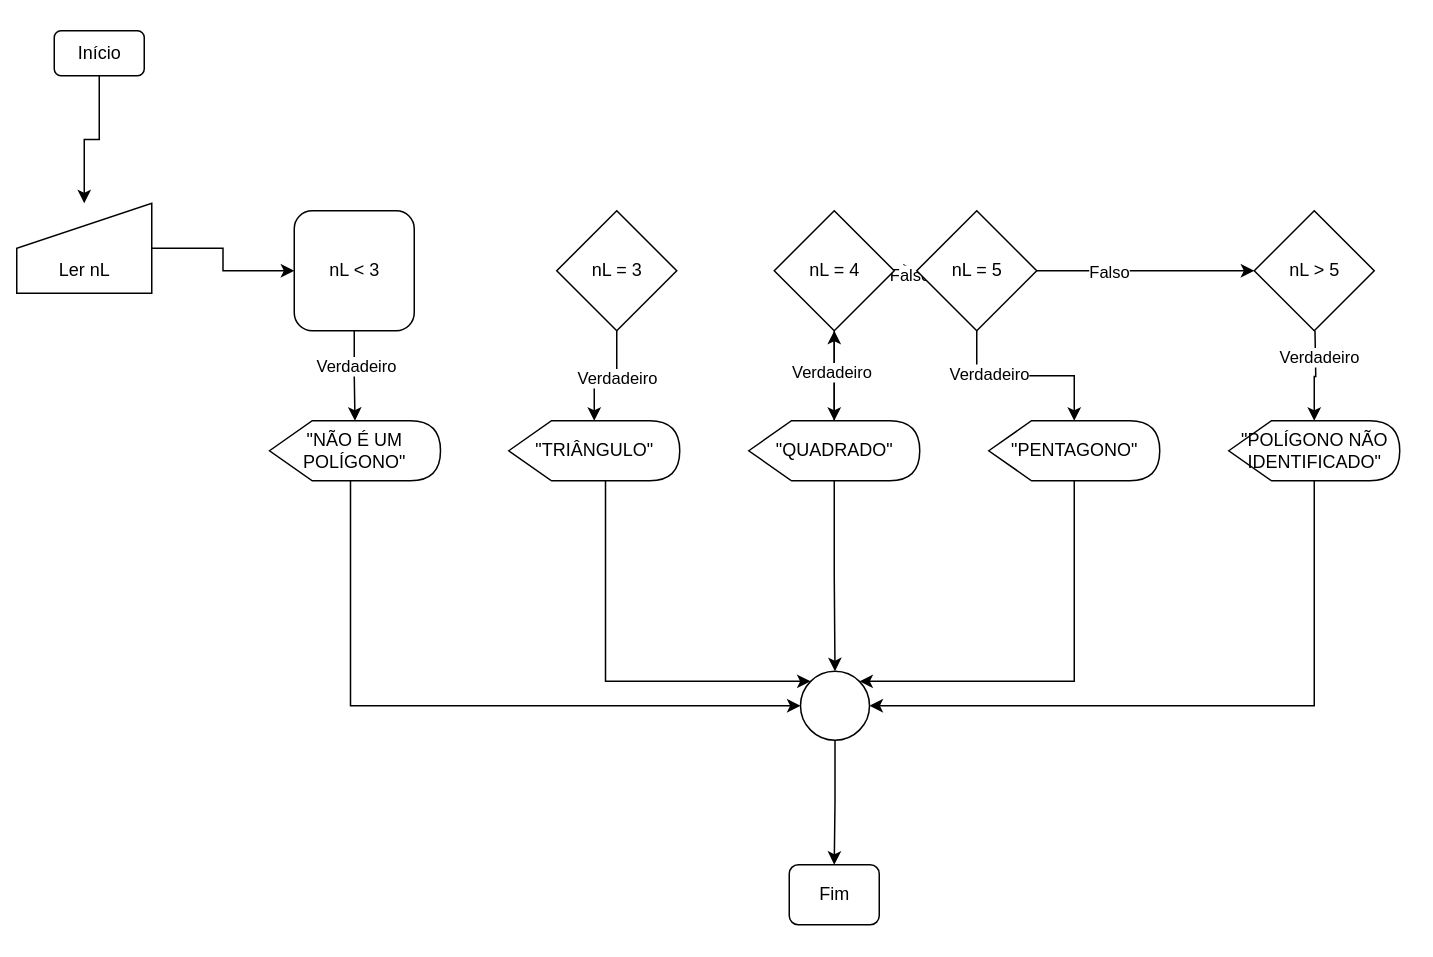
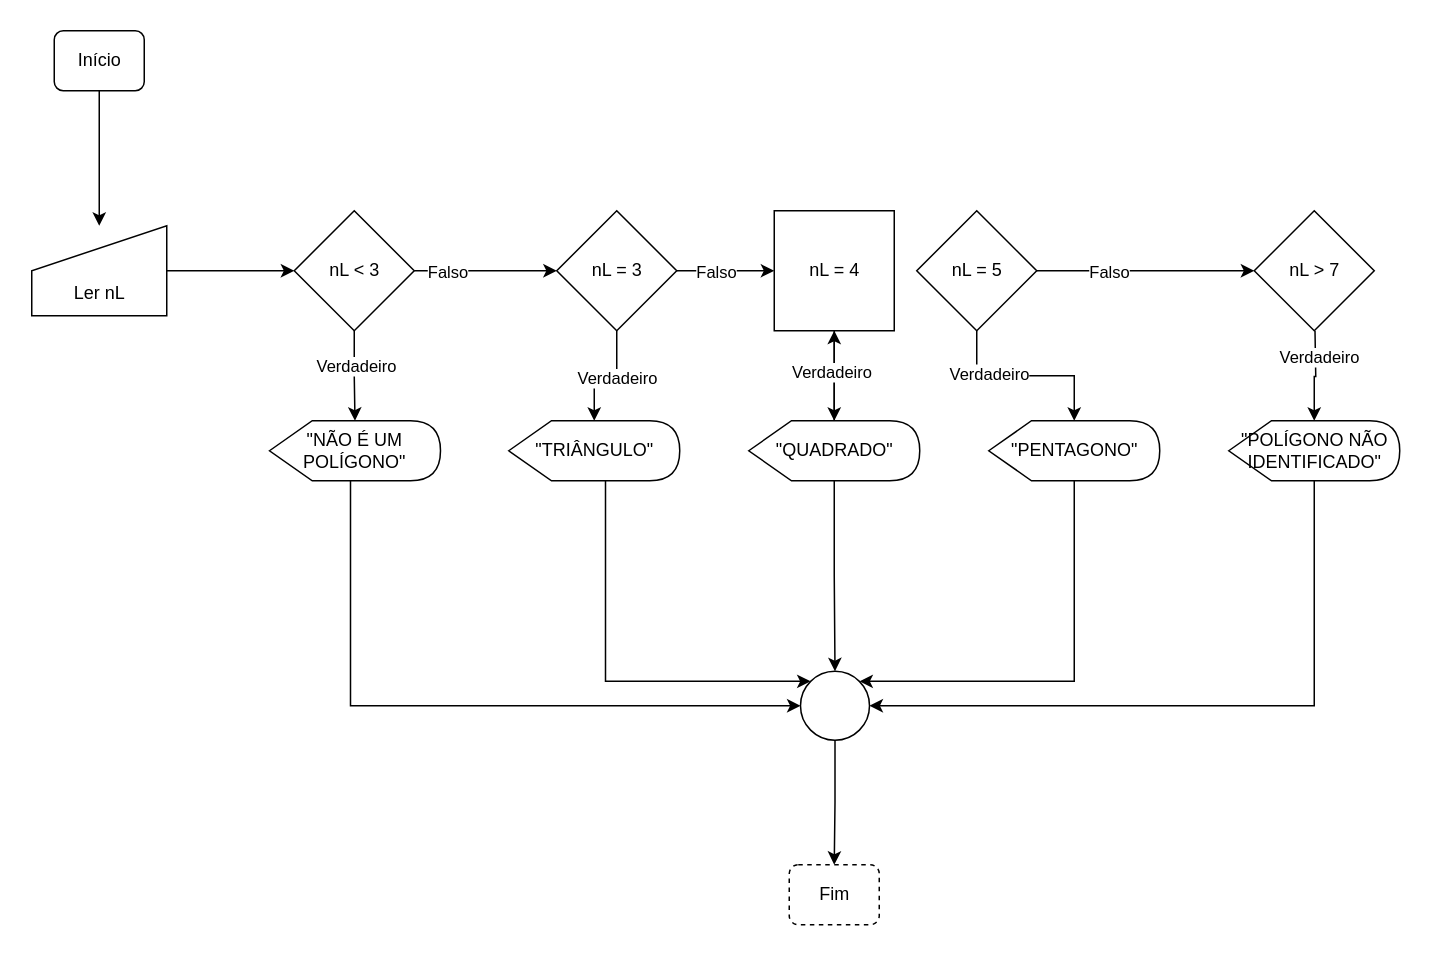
(99, 53) -> (99, 61)
(84, 248) -> (99, 271)
(354, 271) -> (354, 271)
none -> (480, 271)
none -> (720, 271)
(834, 271) -> (834, 271)
(893, 271) -> none
(1315, 271) -> (1315, 271)
(834, 895) -> (834, 895)
